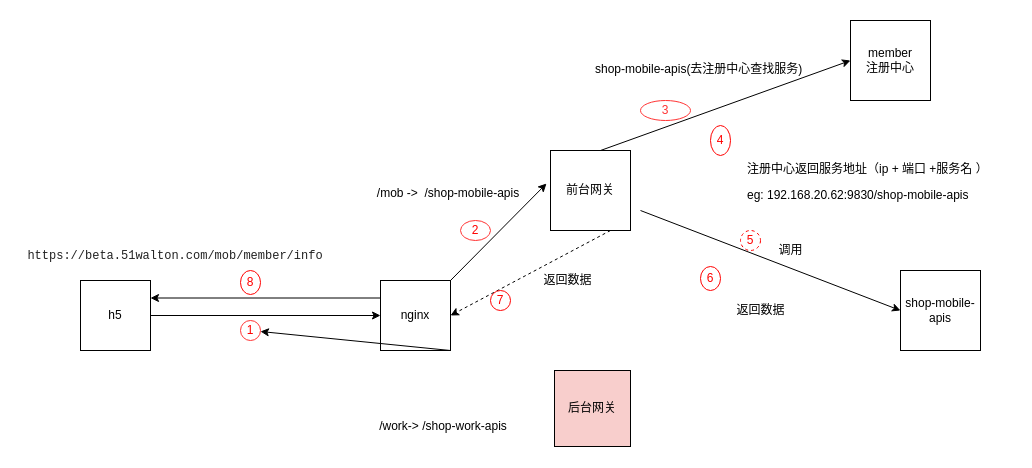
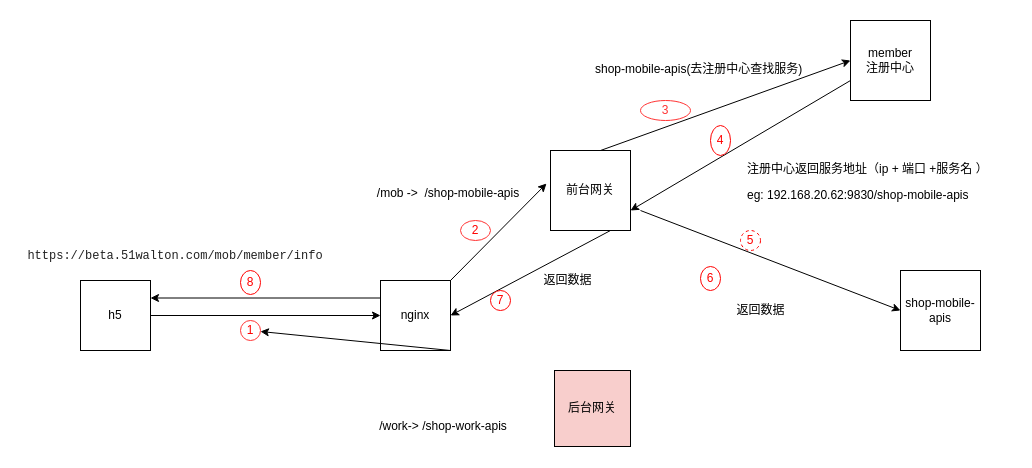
none -> (744, 144)
(791, 251) -> none
(532, 272) -> (532, 272)
